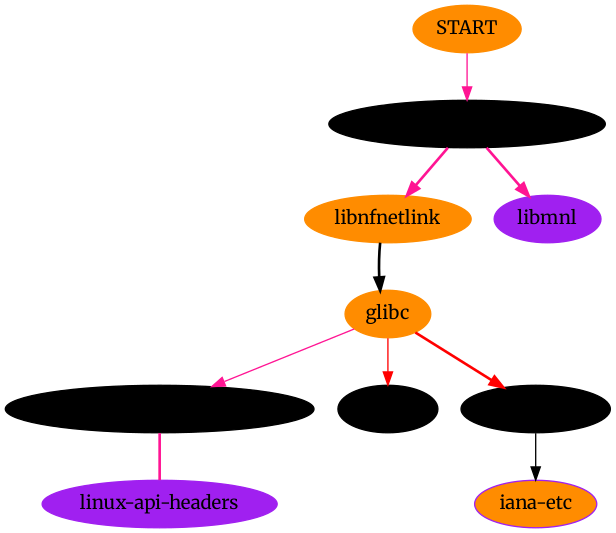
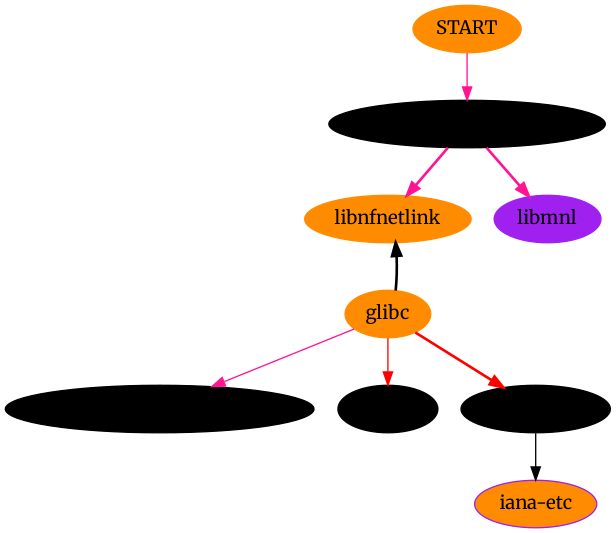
(379, 260) -> (397, 273)
(160, 504) -> none
